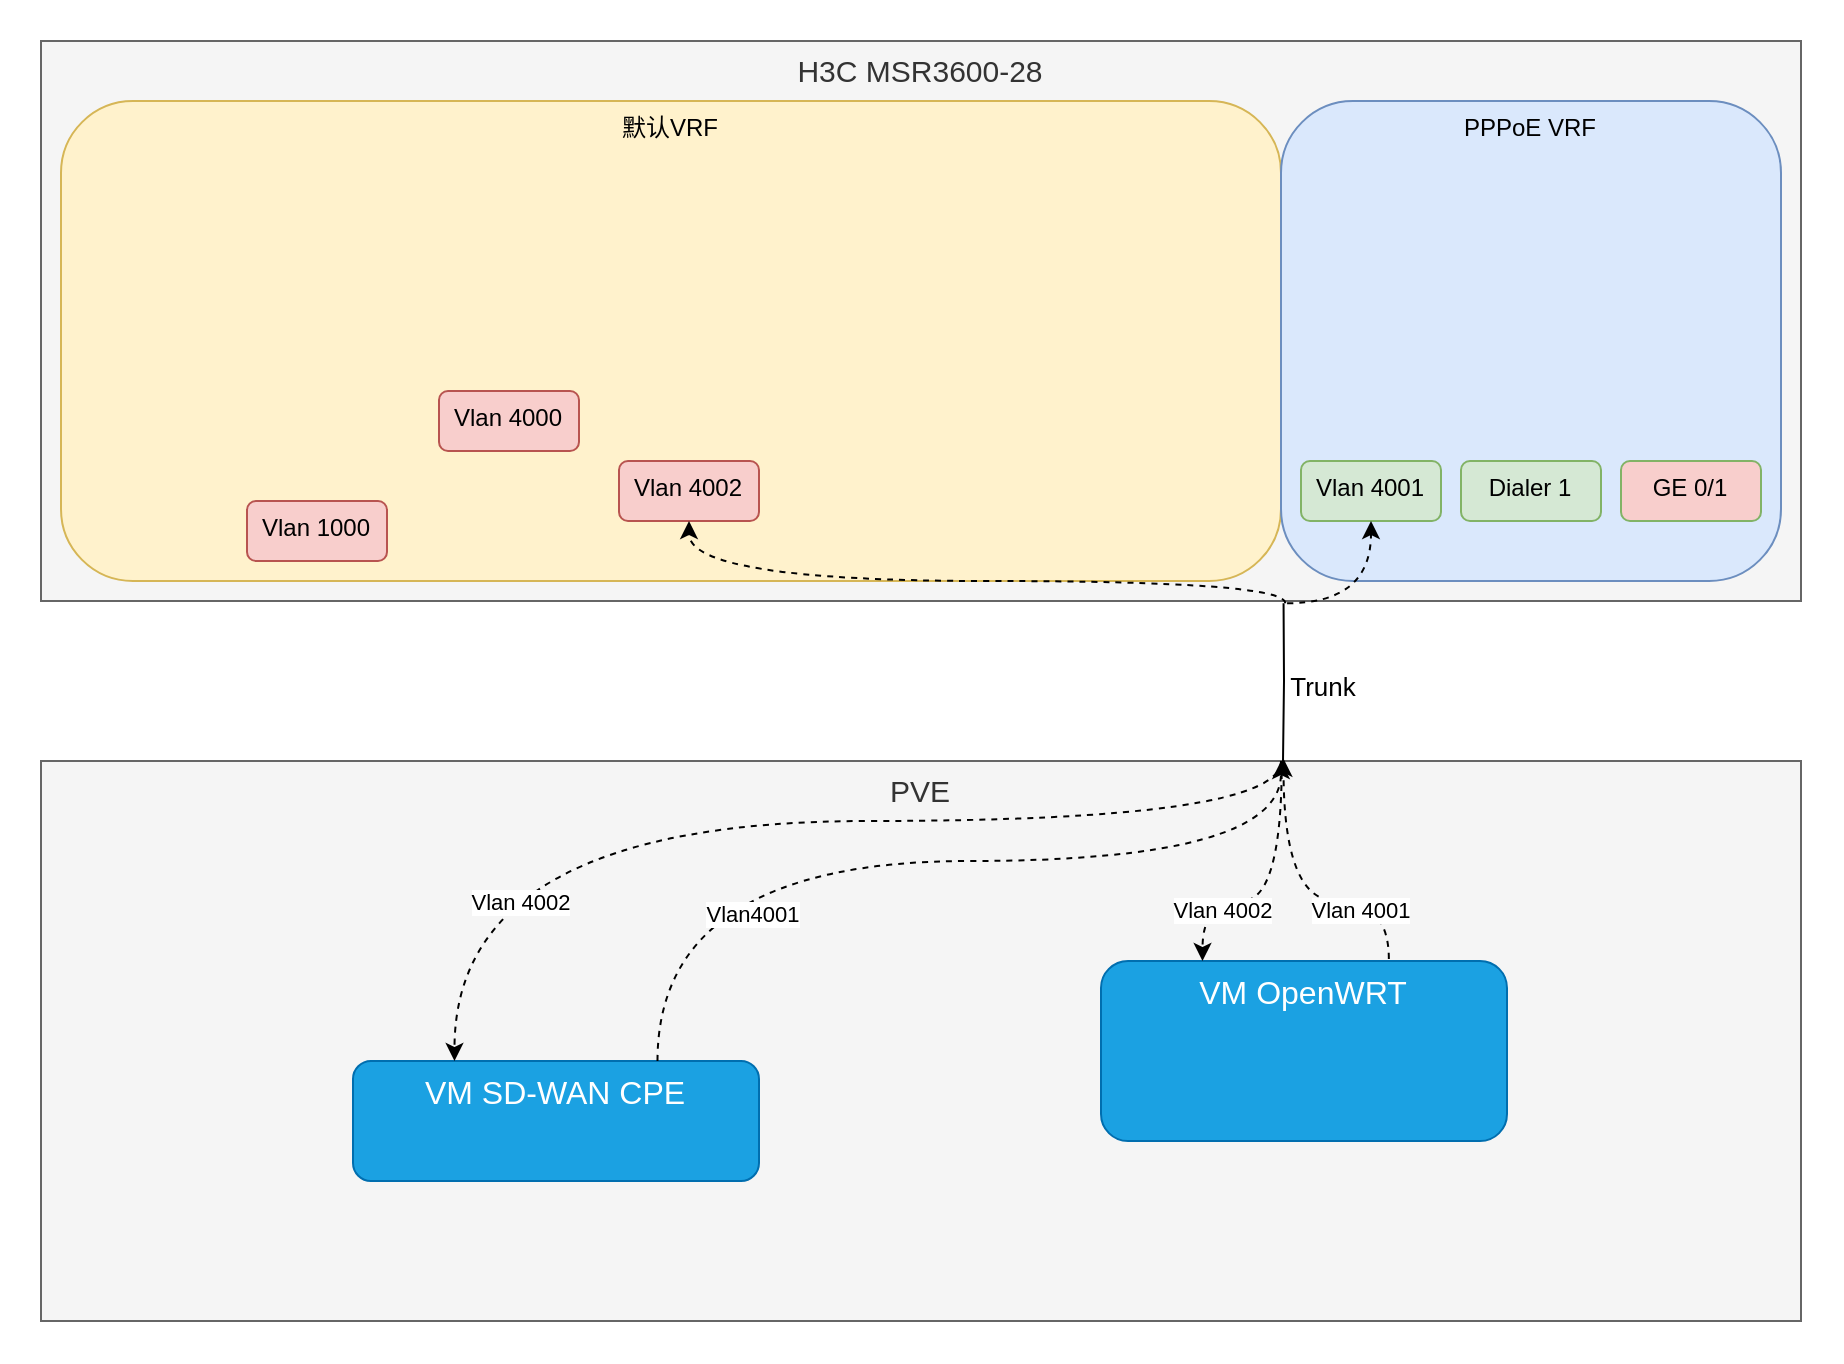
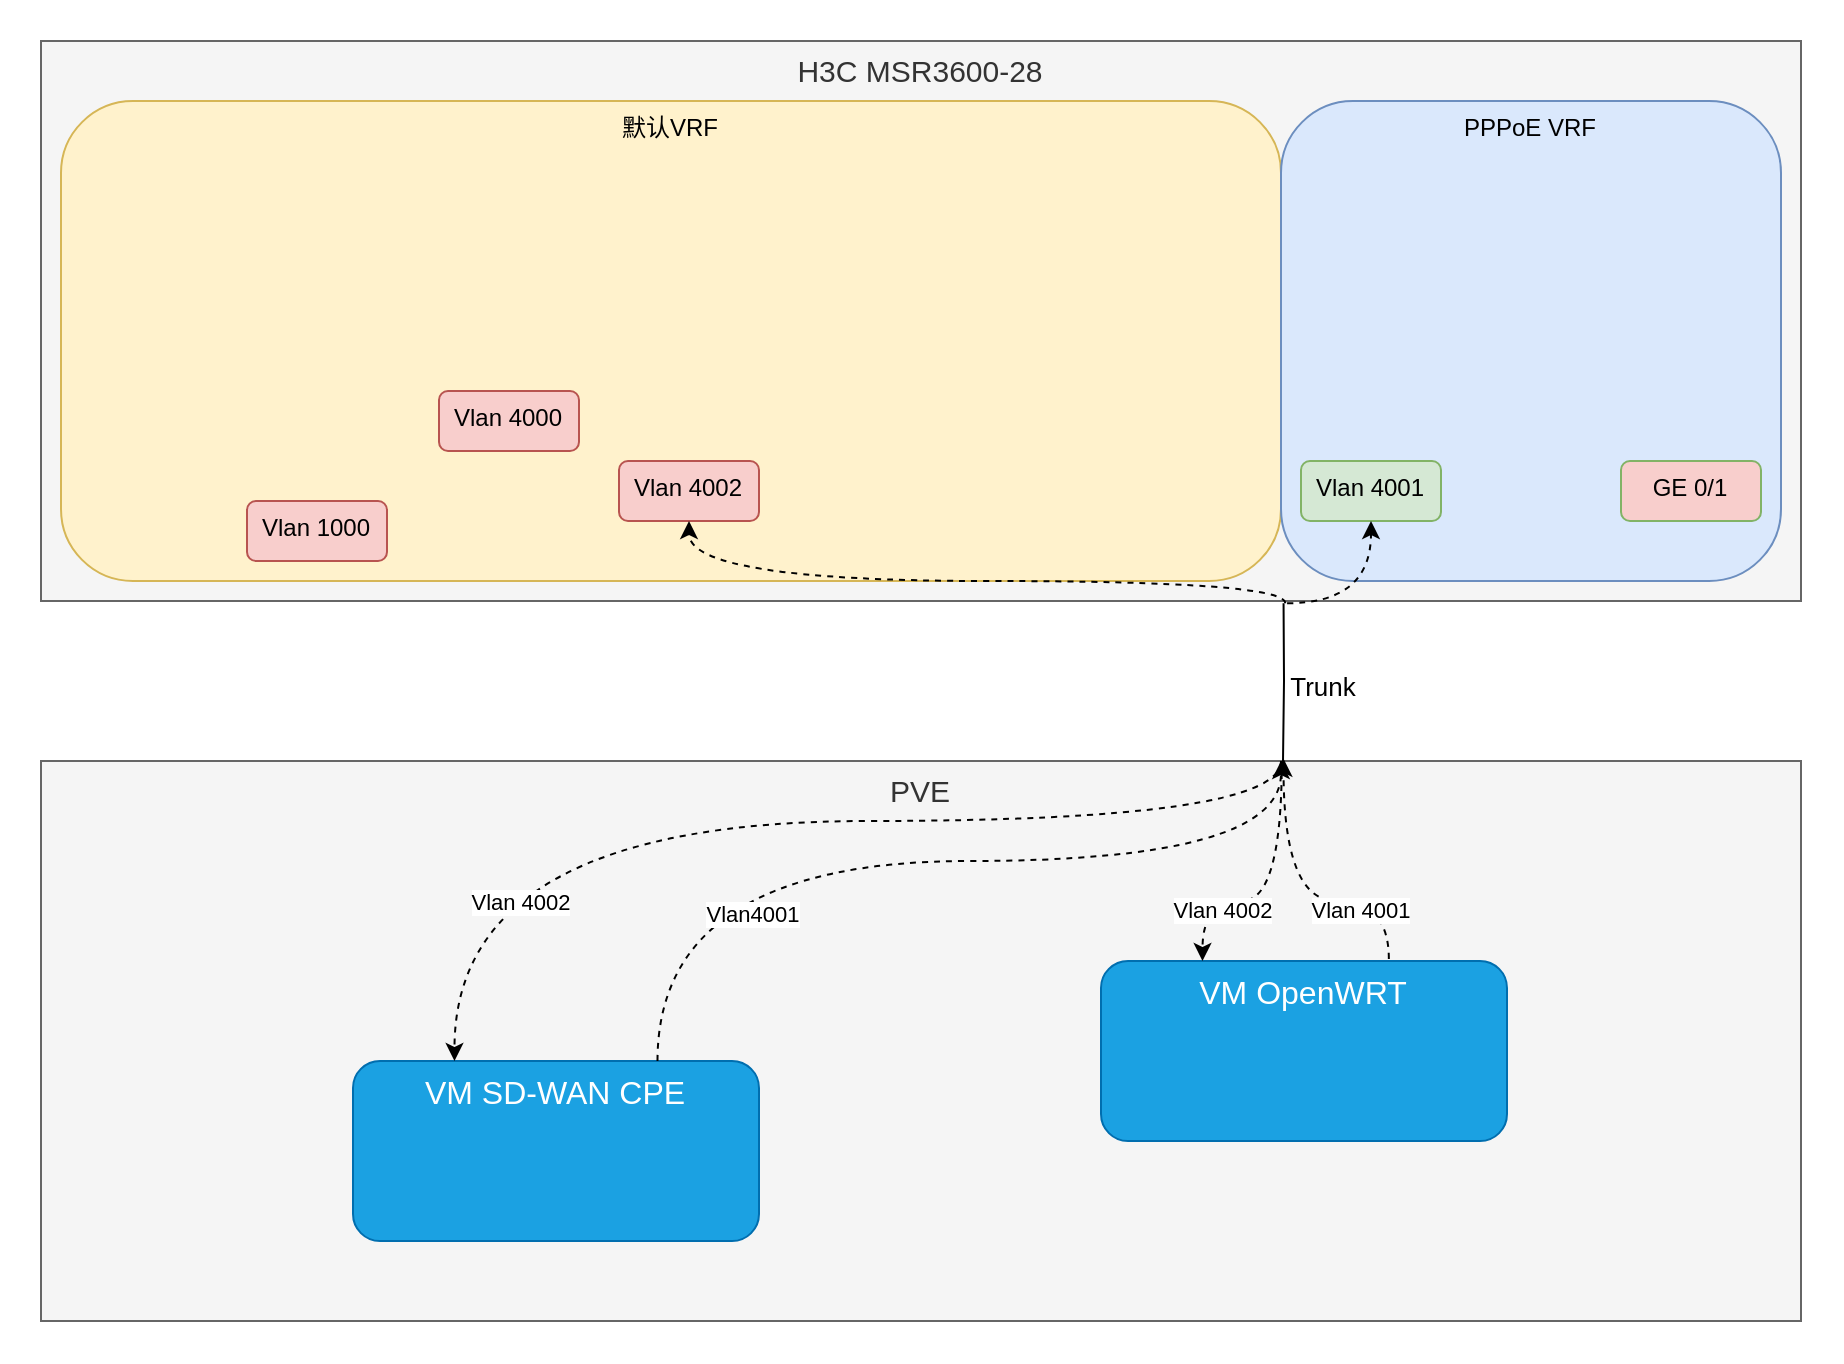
(1531, 491) -> none
(556, 1121) -> (556, 1151)
